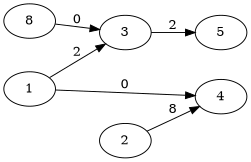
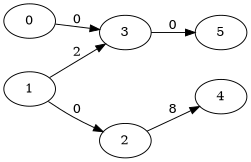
(30, 21) -> (30, 21)
(173, 25) -> (173, 25)
(121, 93) -> (71, 116)
